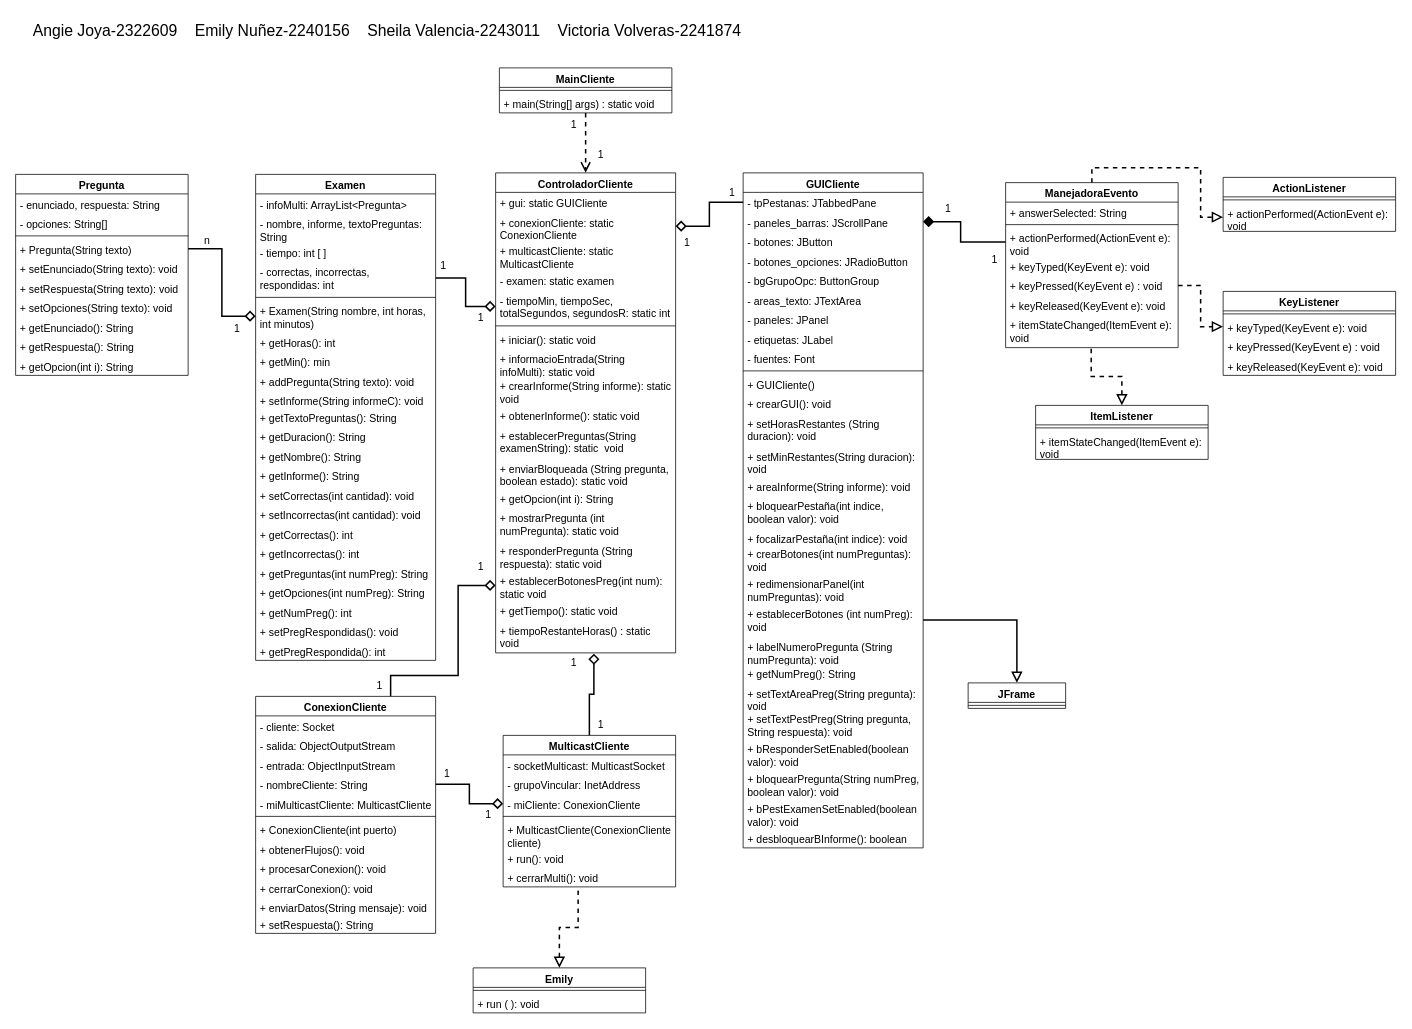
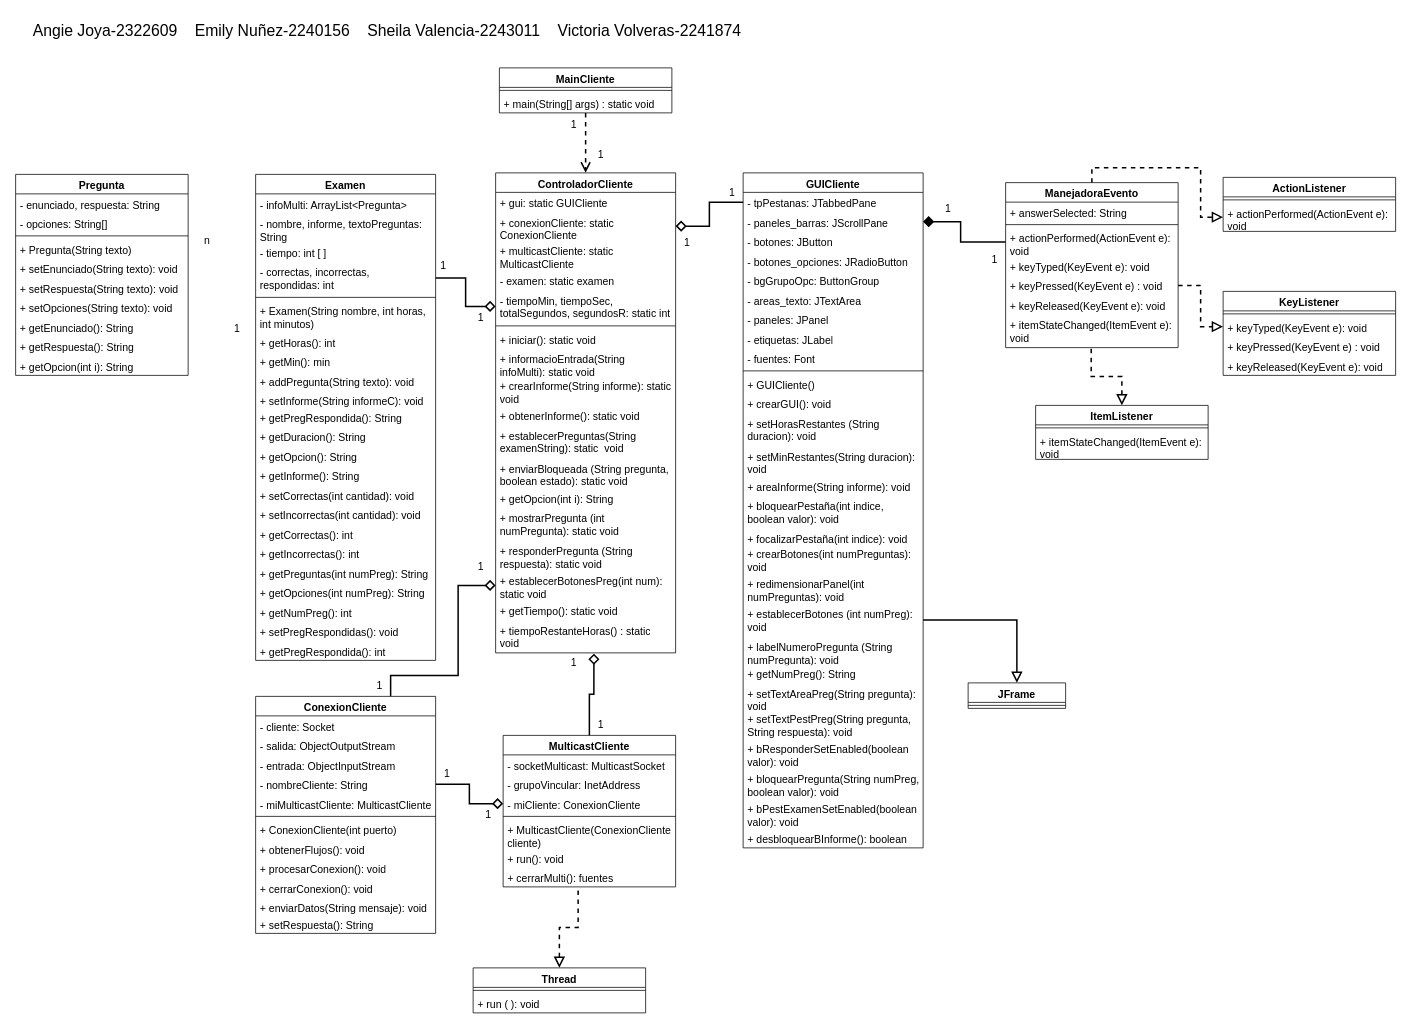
(222, 278) -> none
(340, 418) -> (338, 418)
(316, 457) -> (315, 457)
(561, 879) -> (571, 879)
(559, 979) -> (559, 979)
